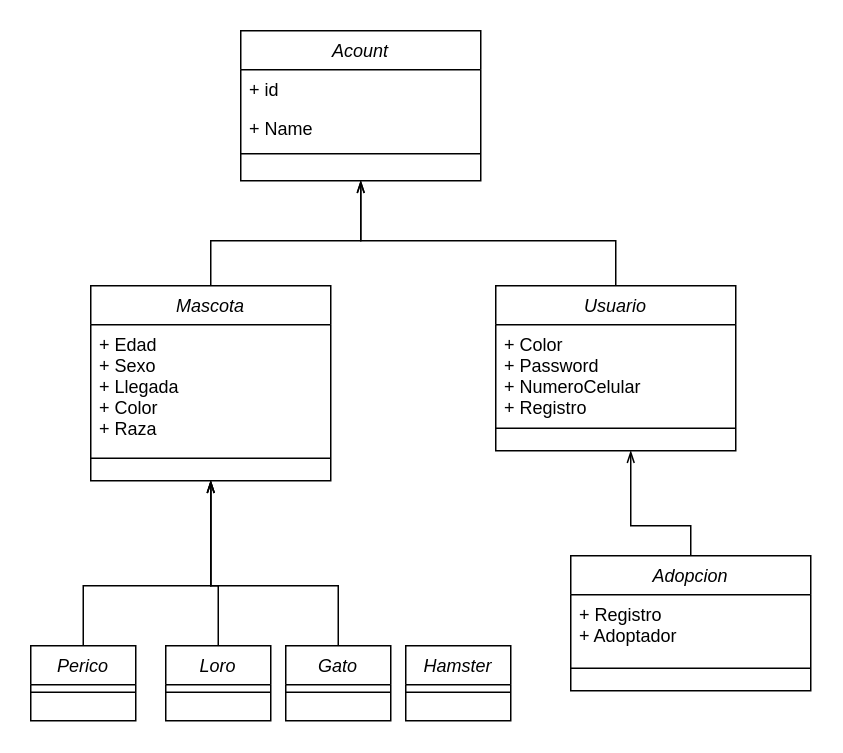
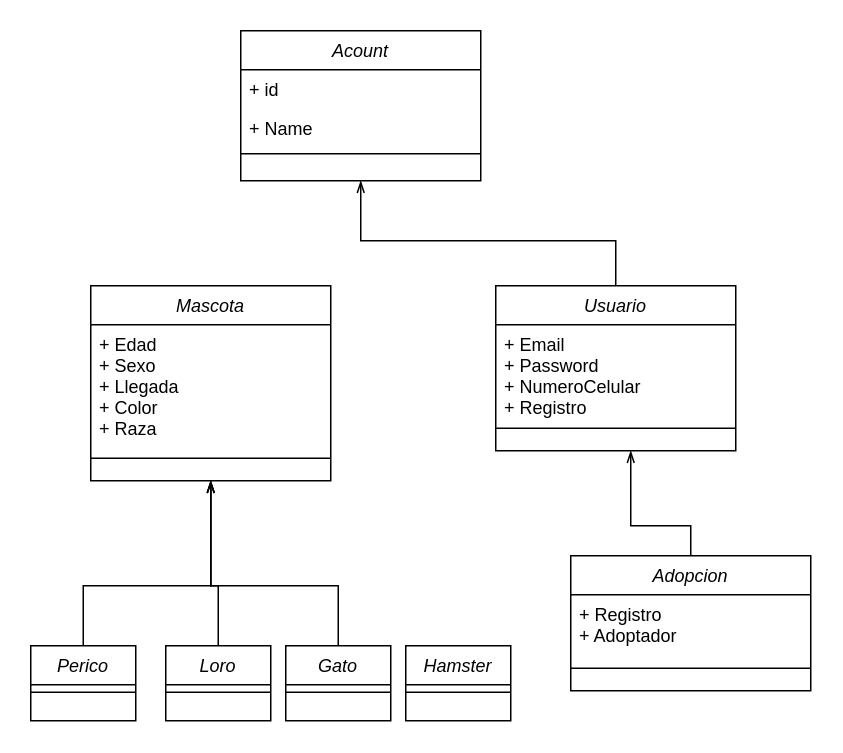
(262, 241) -> none
(535, 345) -> (532, 345)
